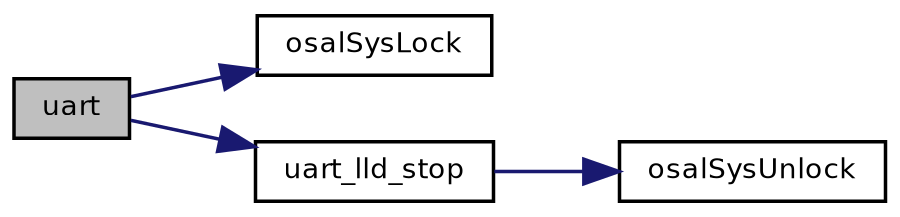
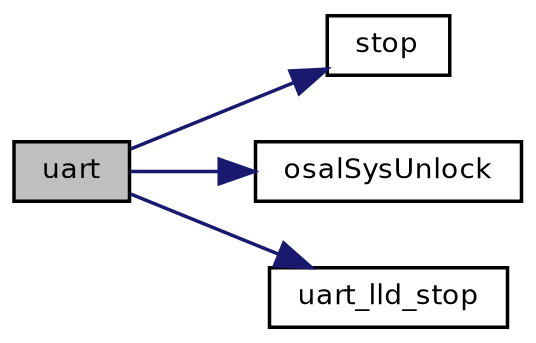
(374, 46) -> (388, 46)
(539, 172) -> (175, 172)
